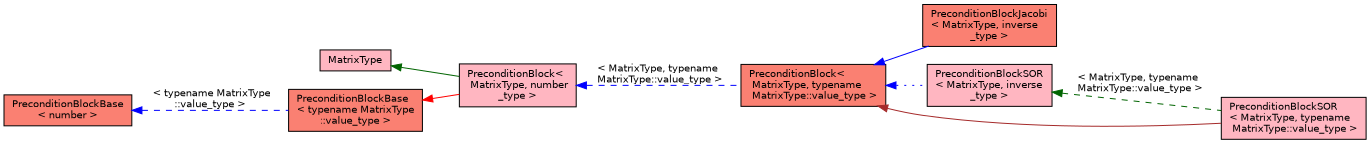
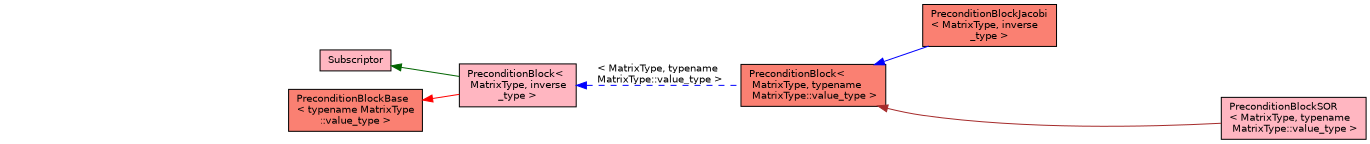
(356, 60) -> (356, 60)
(518, 85) -> (518, 85)
(990, 85) -> none
(68, 110) -> none
